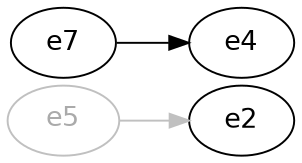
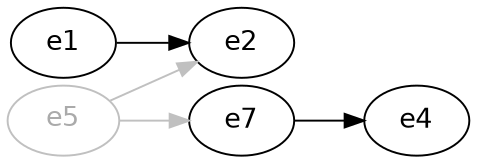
none -> (63, 43)
none -> (145, 121)
